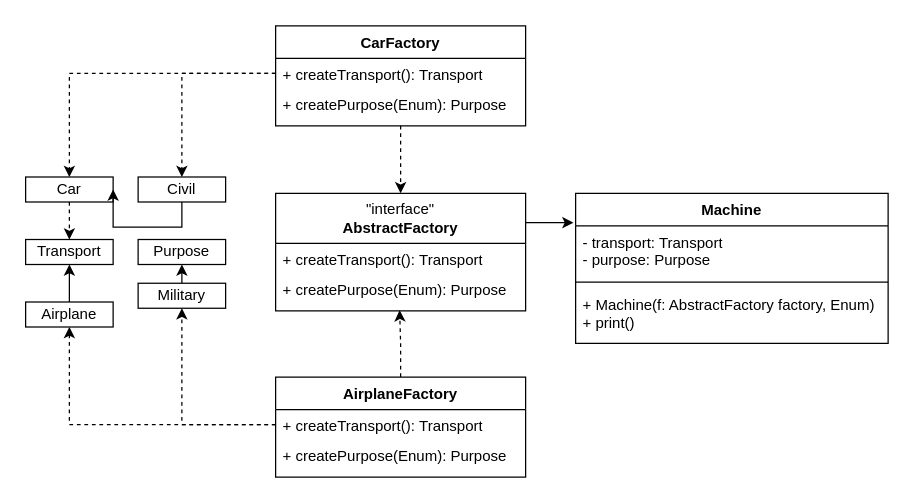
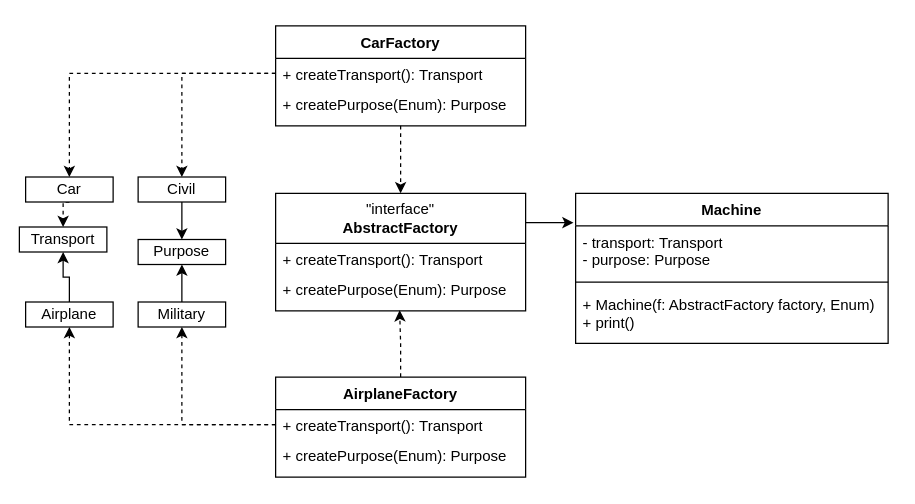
(134, 227) -> (182, 227)
(69, 252) -> (63, 239)
(182, 296) -> (182, 314)
